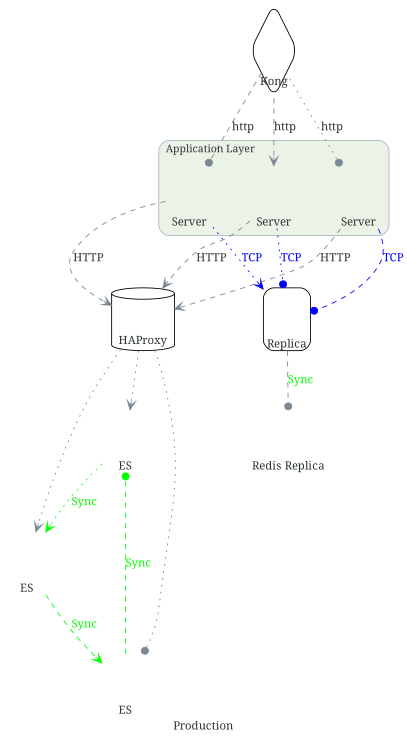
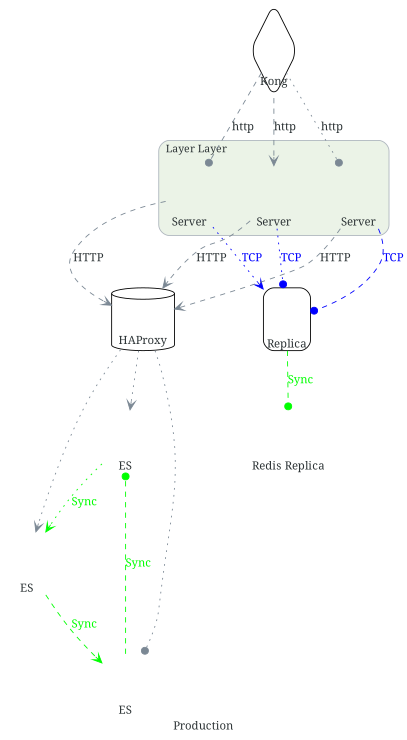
(211, 150) -> (197, 150)
(288, 377) -> (288, 377)
